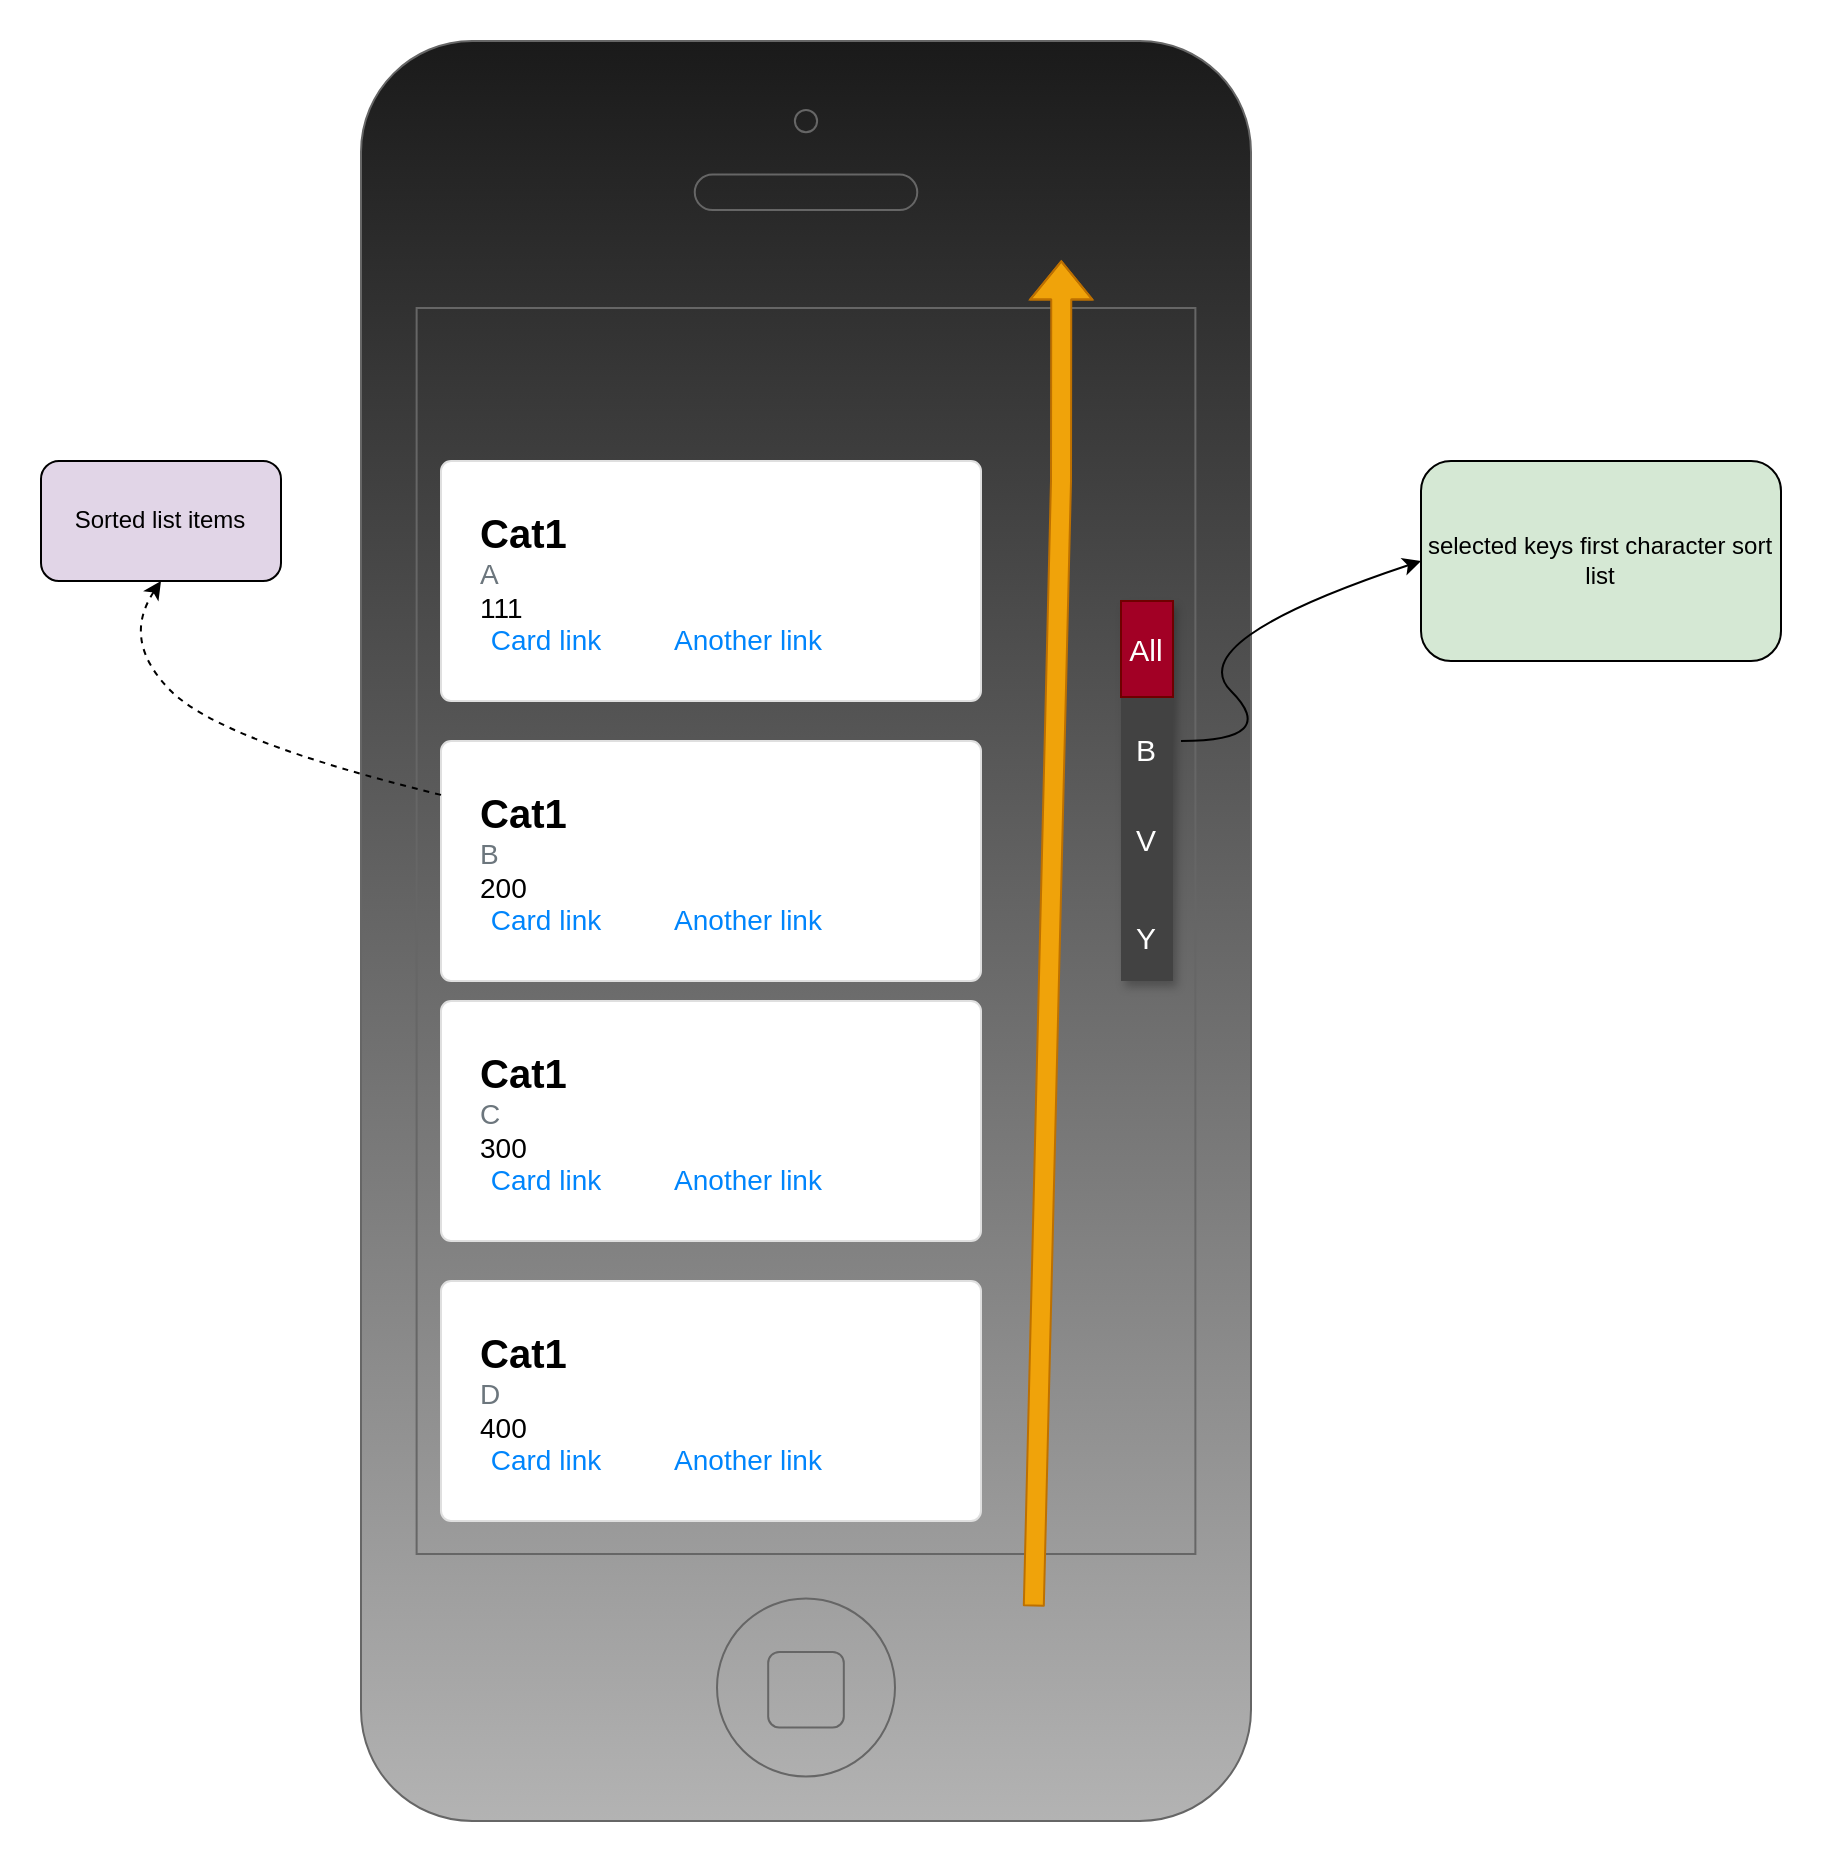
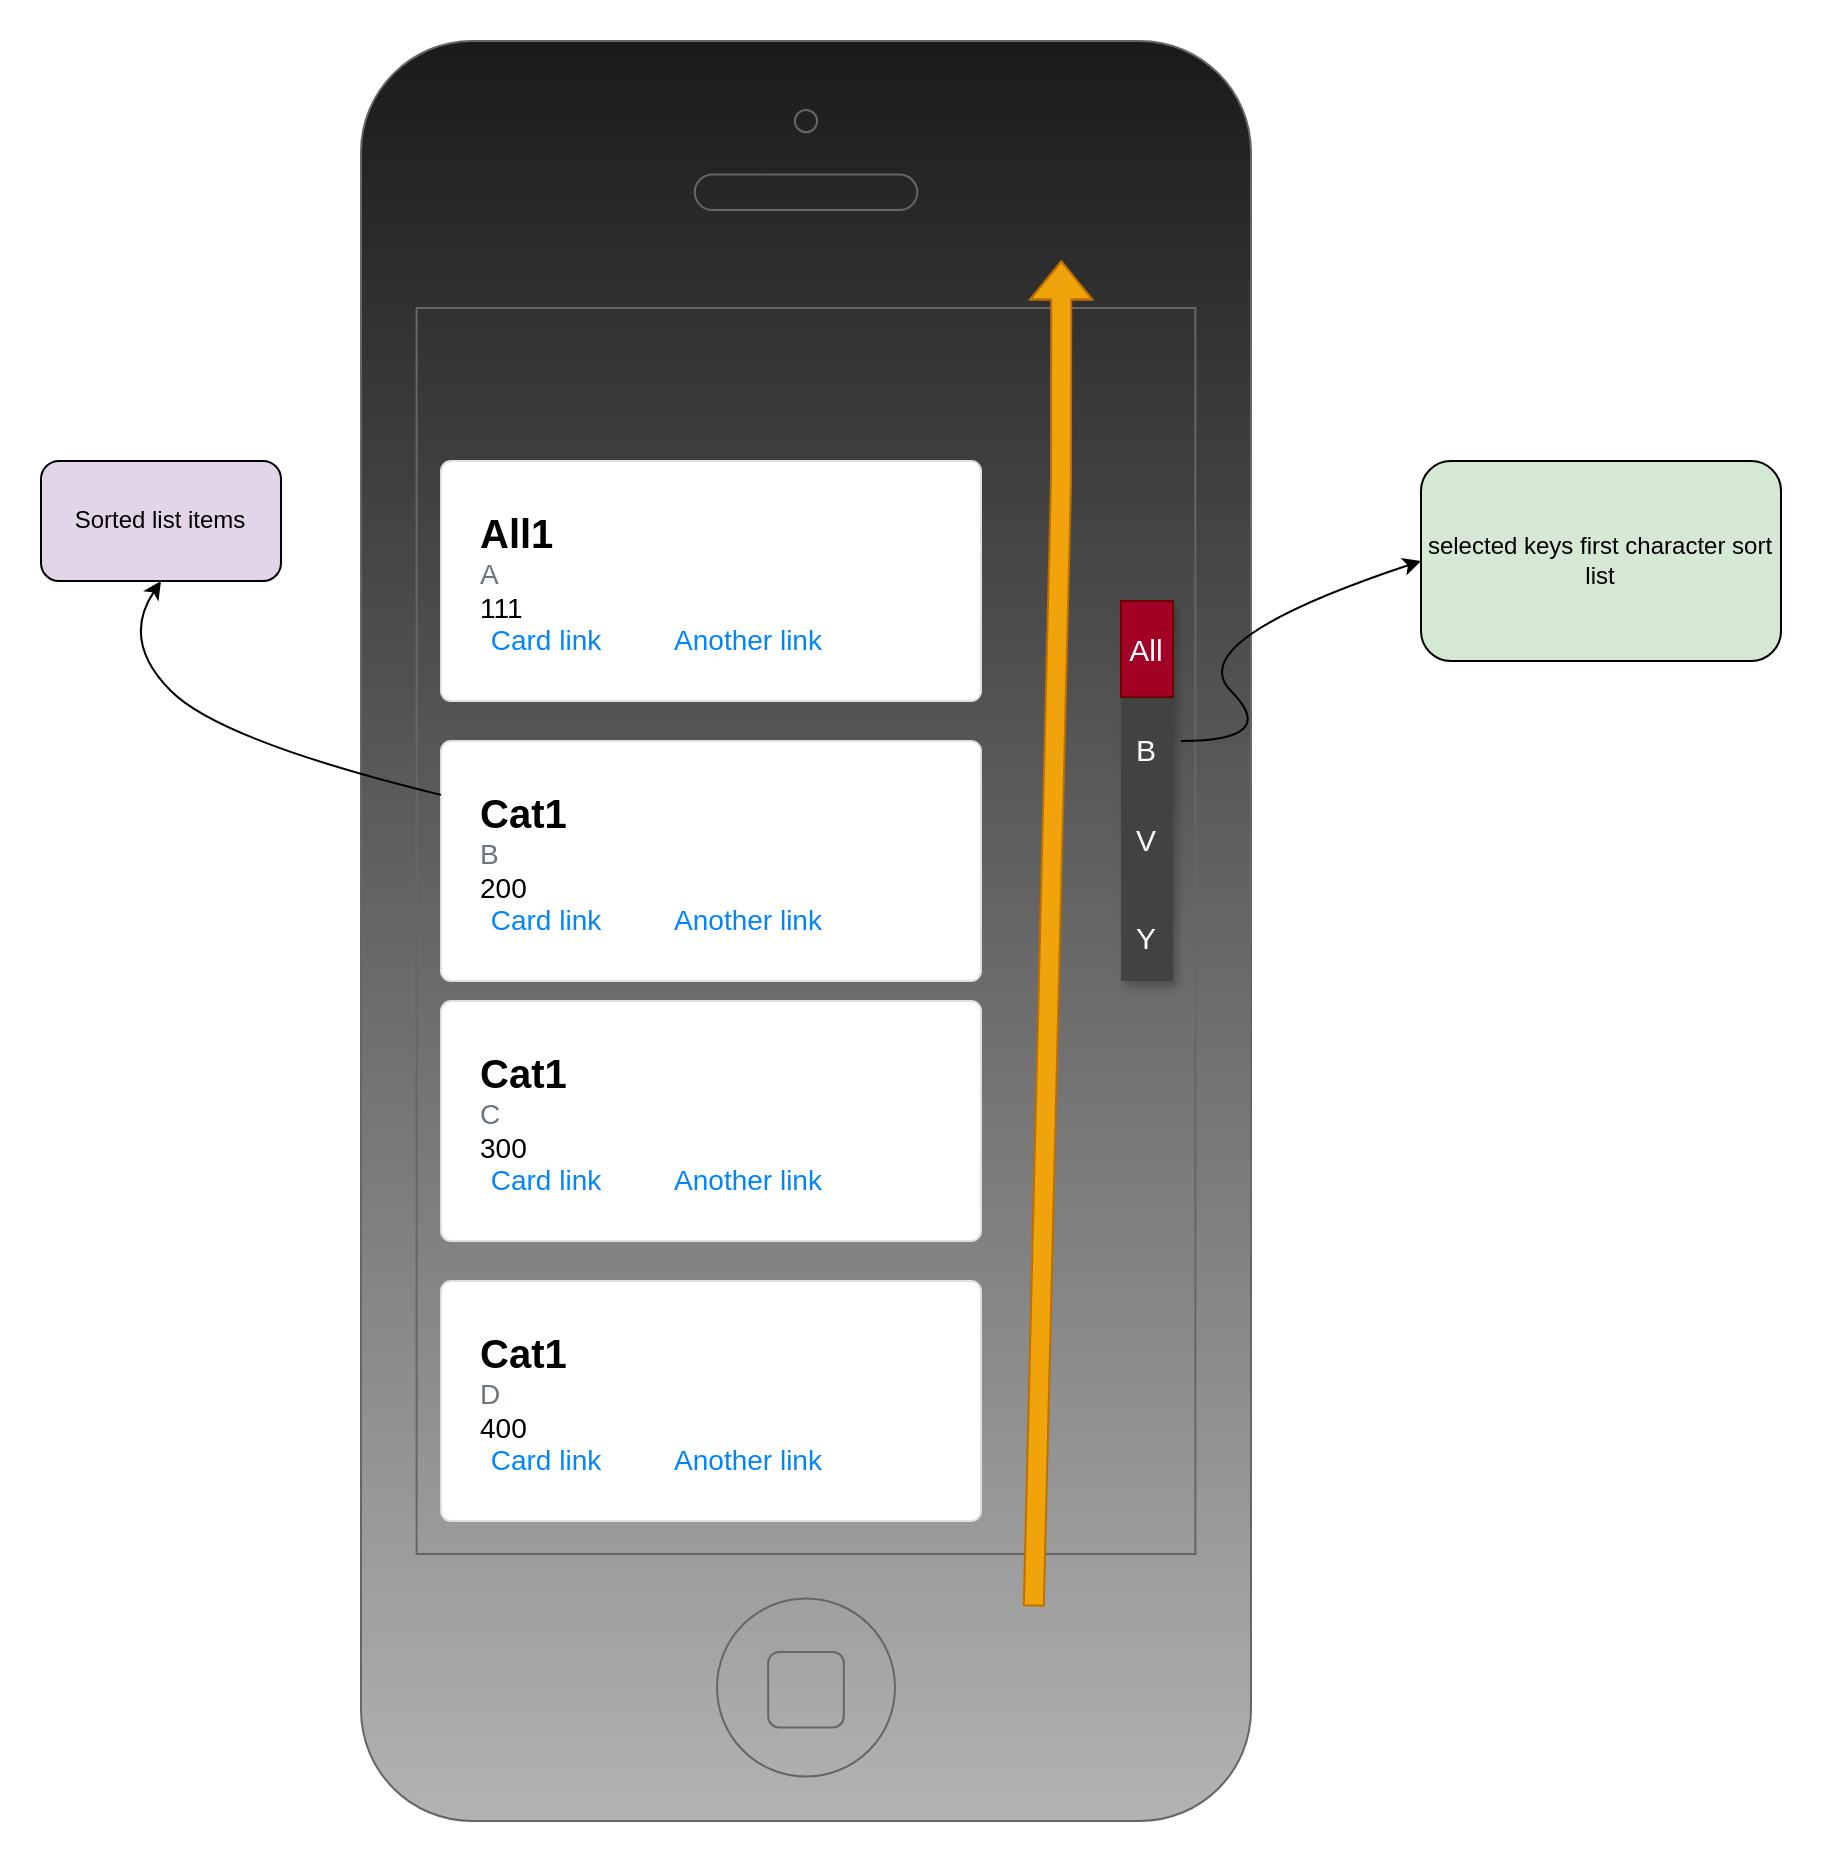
(512, 561) -> (505, 561)
(213, 719) -> (213, 719)
